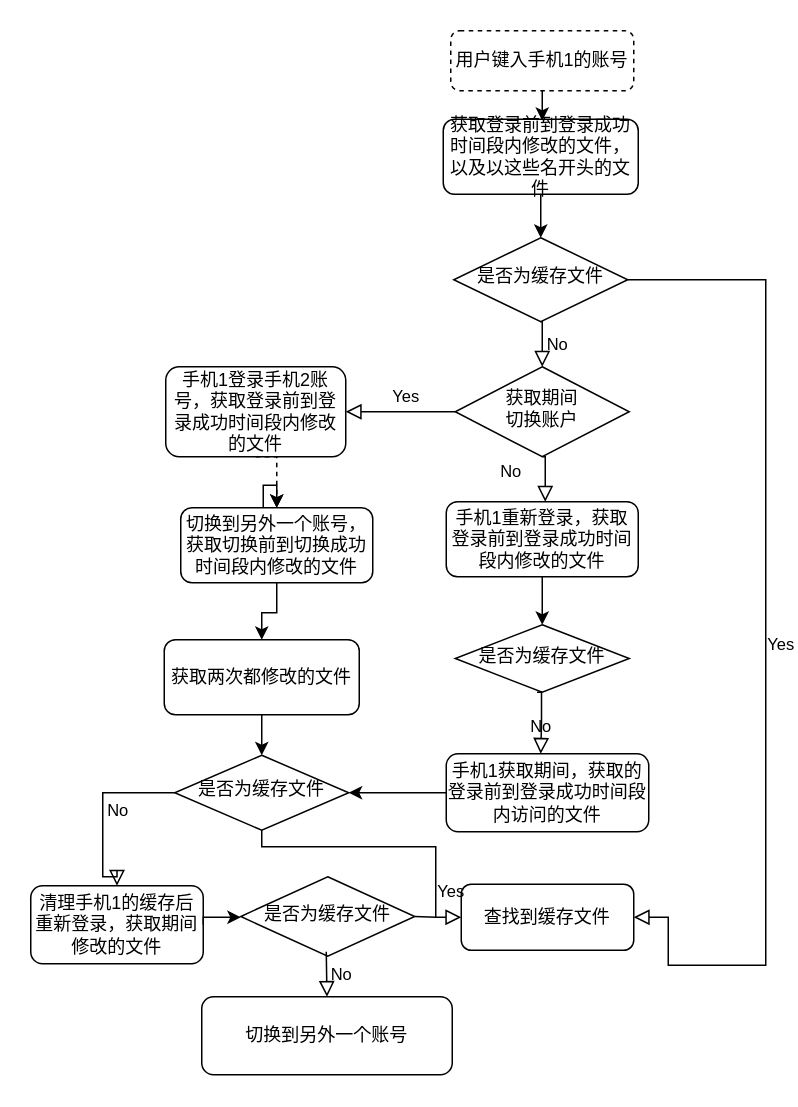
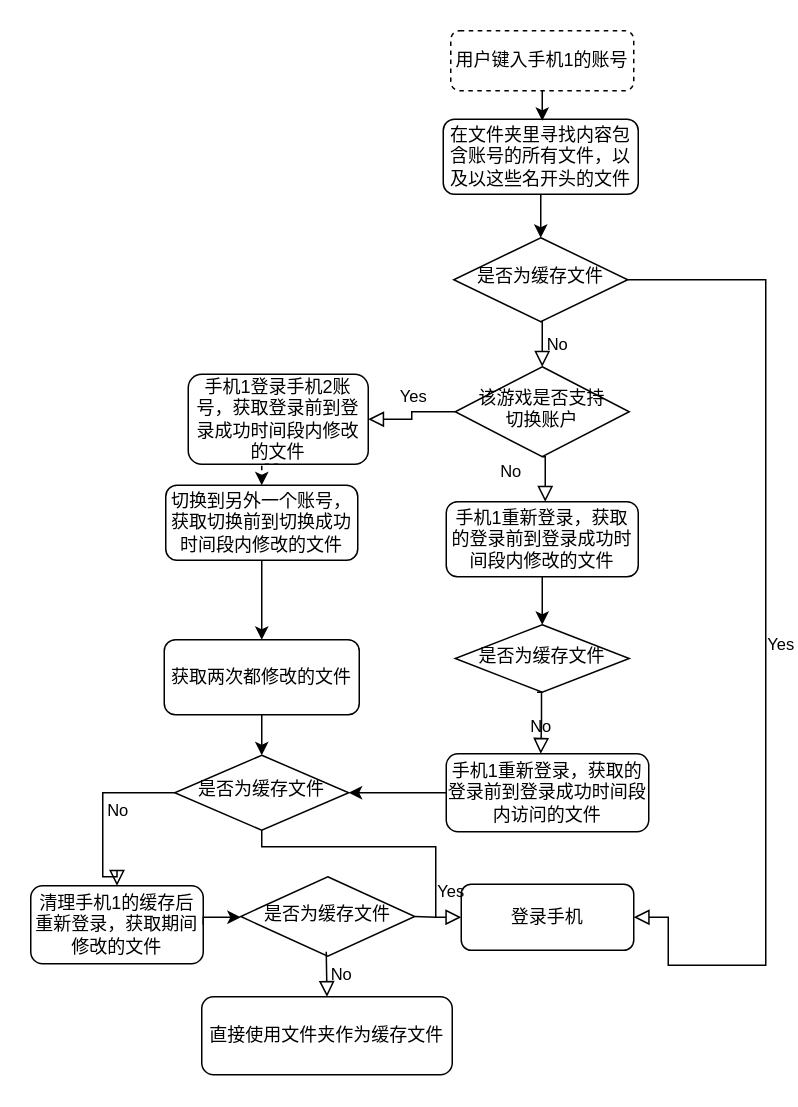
(541, 157) -> (541, 157)
(542, 409) -> (542, 409)
(256, 412) -> (278, 419)
(542, 539) -> (542, 539)
(277, 545) -> (262, 523)
(548, 793) -> (548, 793)
(548, 917) -> (548, 917)
(327, 1036) -> (327, 1036)
